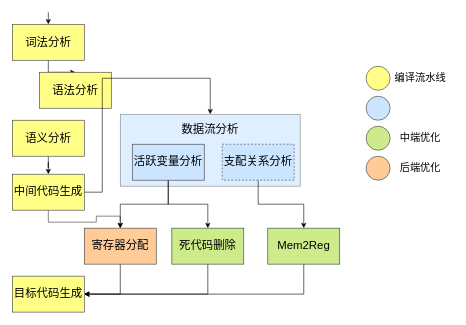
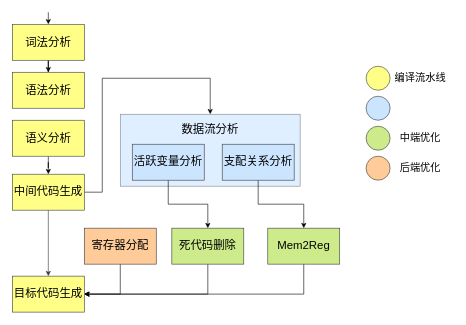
(75, 90) -> (48, 90)
(258, 162) -> (258, 162)
(138, 204) -> none
(96, 219) -> (48, 270)
